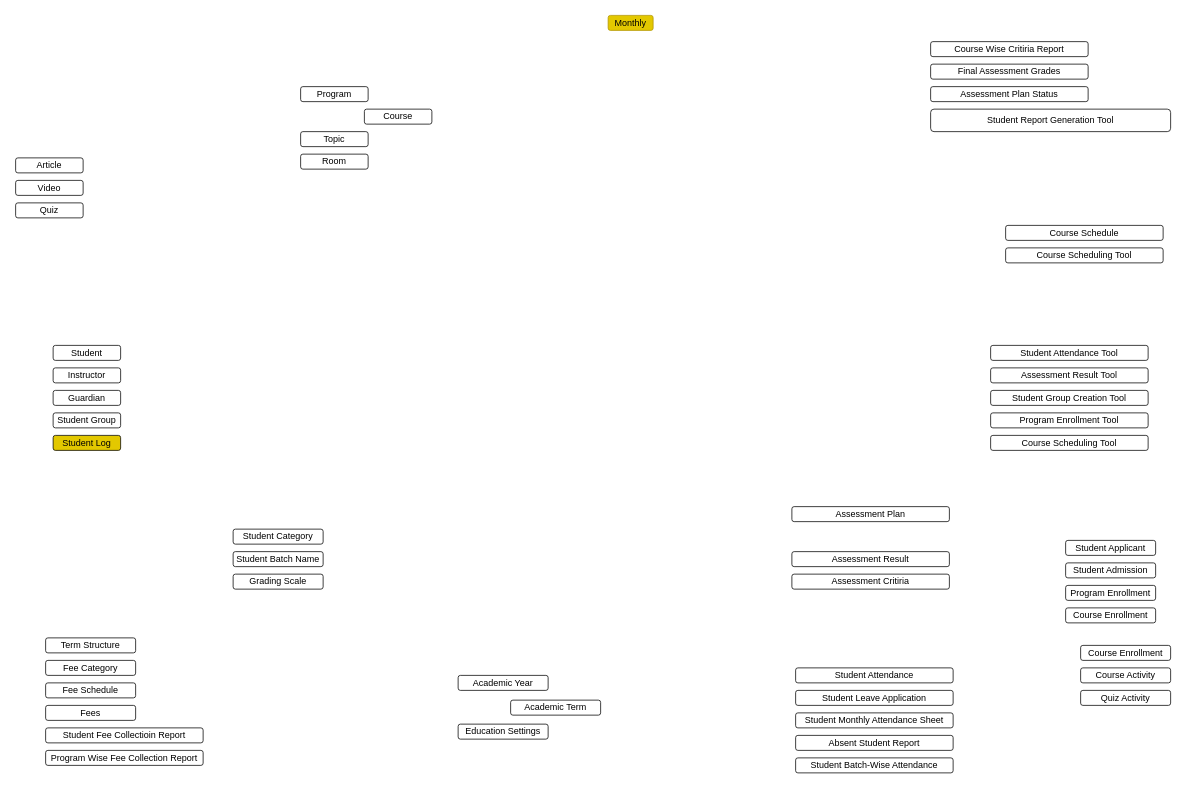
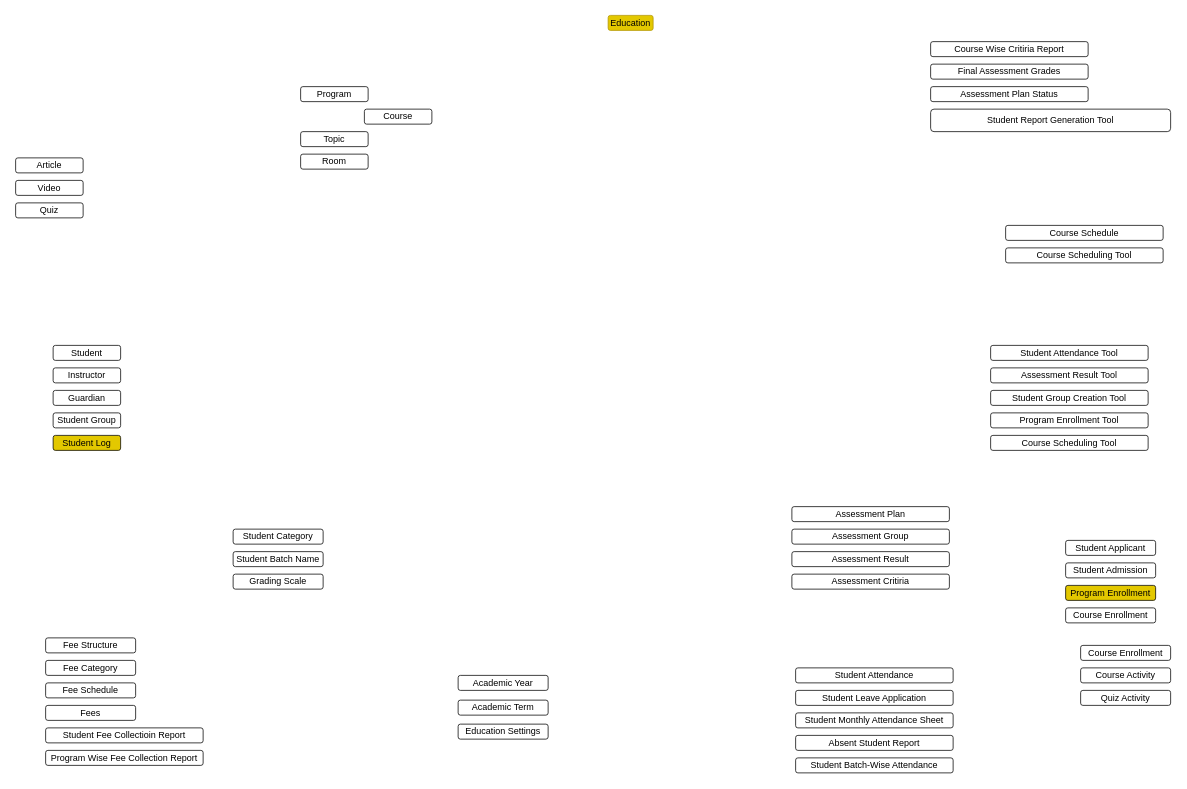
(630, 23) -> (630, 23)
none -> (870, 537)
(1110, 593) -> (1110, 593)
(90, 645) -> (90, 645)
(555, 708) -> (503, 708)
